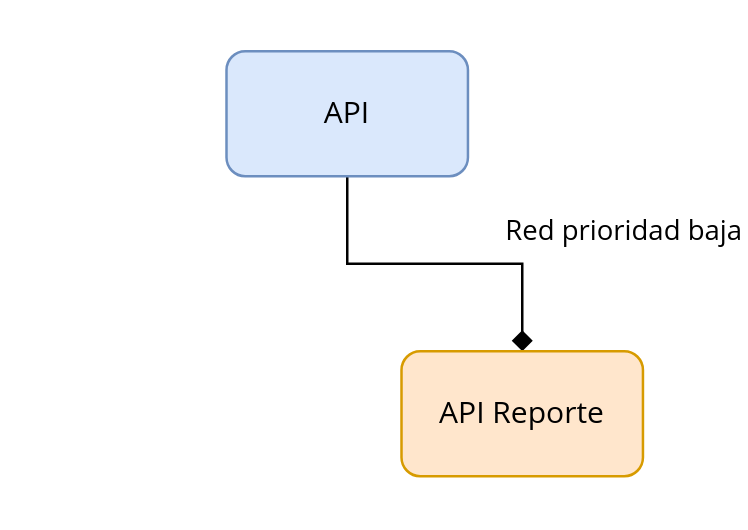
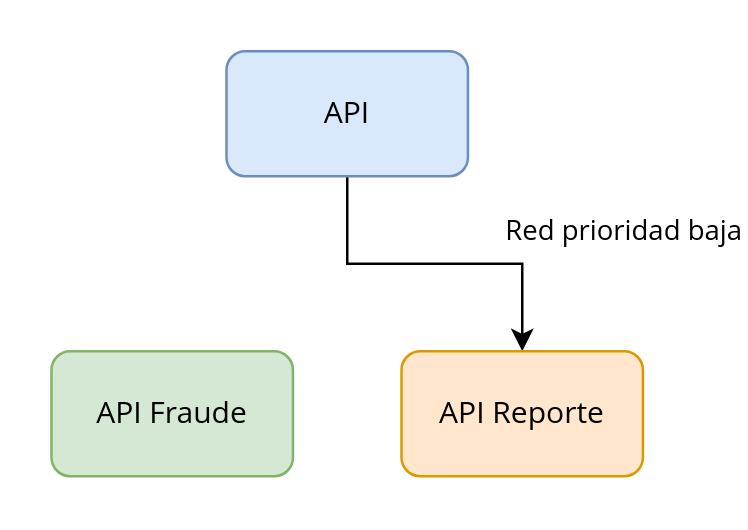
(522, 331) -> (522, 332)
none -> (172, 414)
